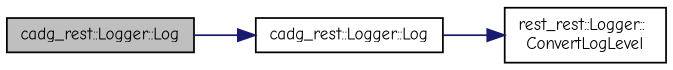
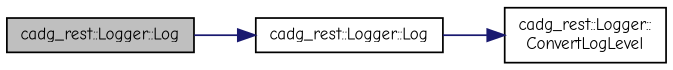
(585, 35) -> (585, 35)
